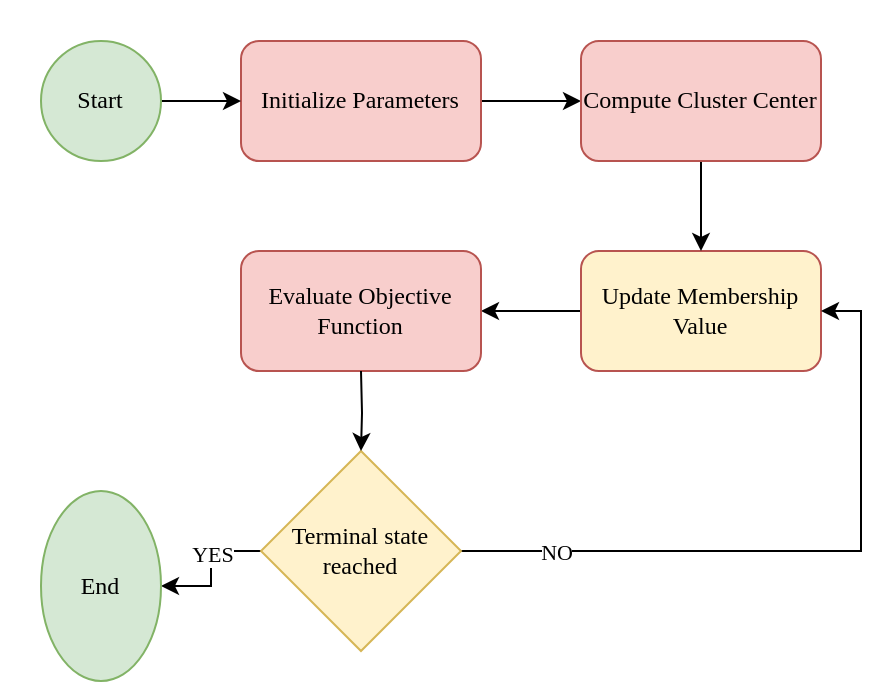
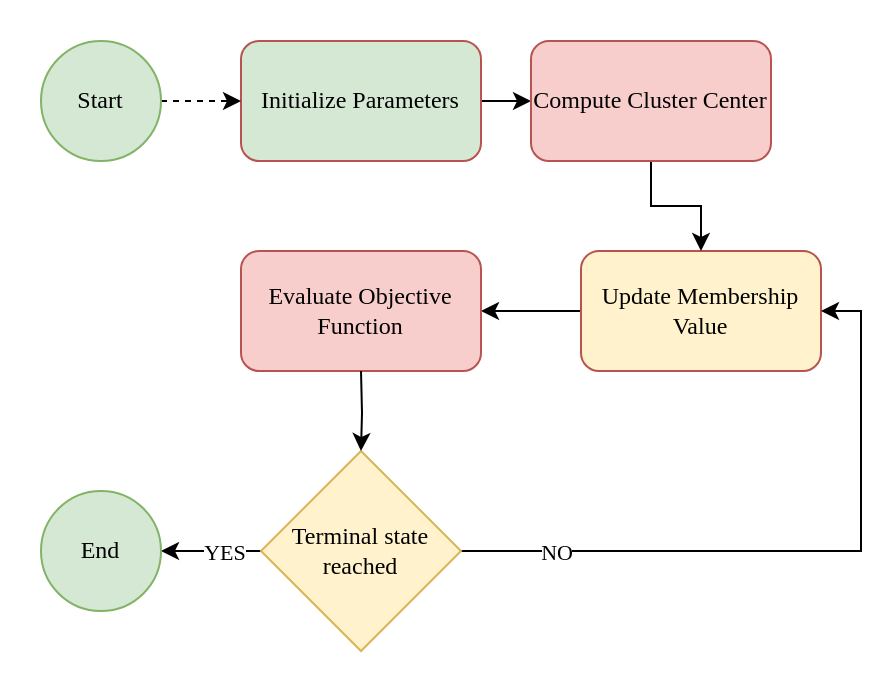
(193, 101) -> (193, 101)
(361, 101) -> (361, 101)
(701, 101) -> (651, 101)
(101, 586) -> (101, 551)
